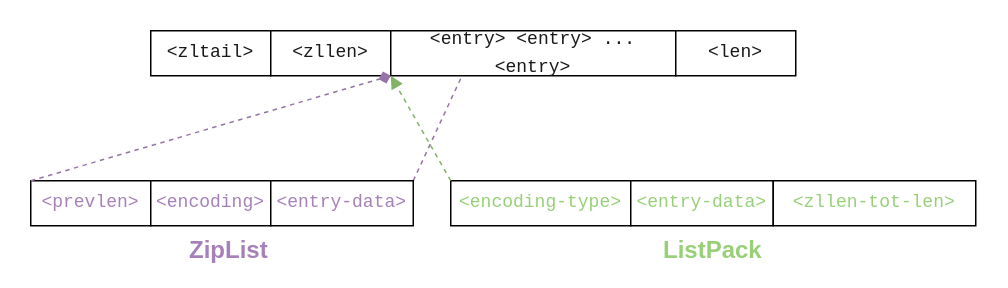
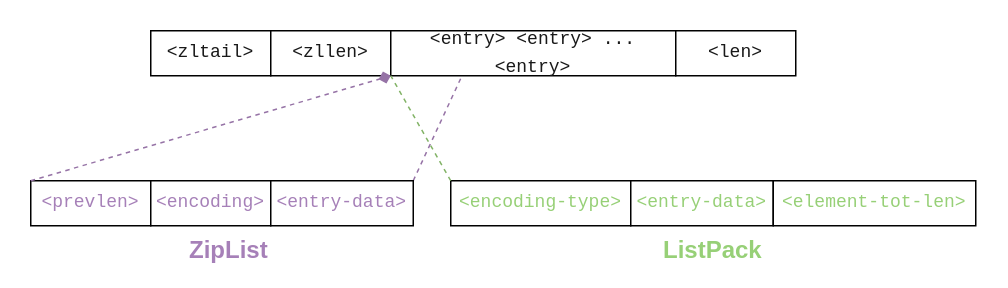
(397, 87) -> (394, 82)
(875, 203) -> (875, 203)
